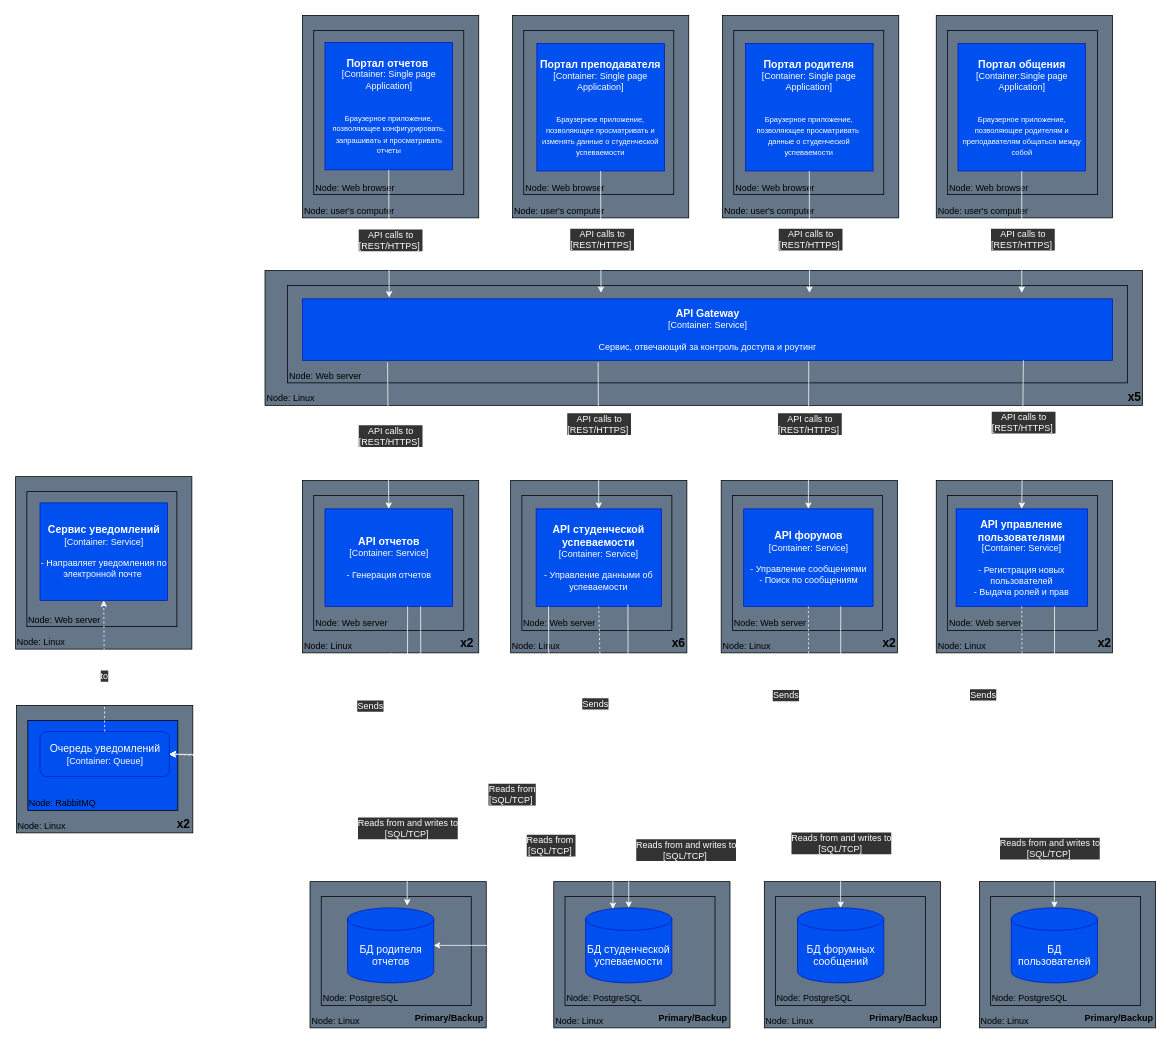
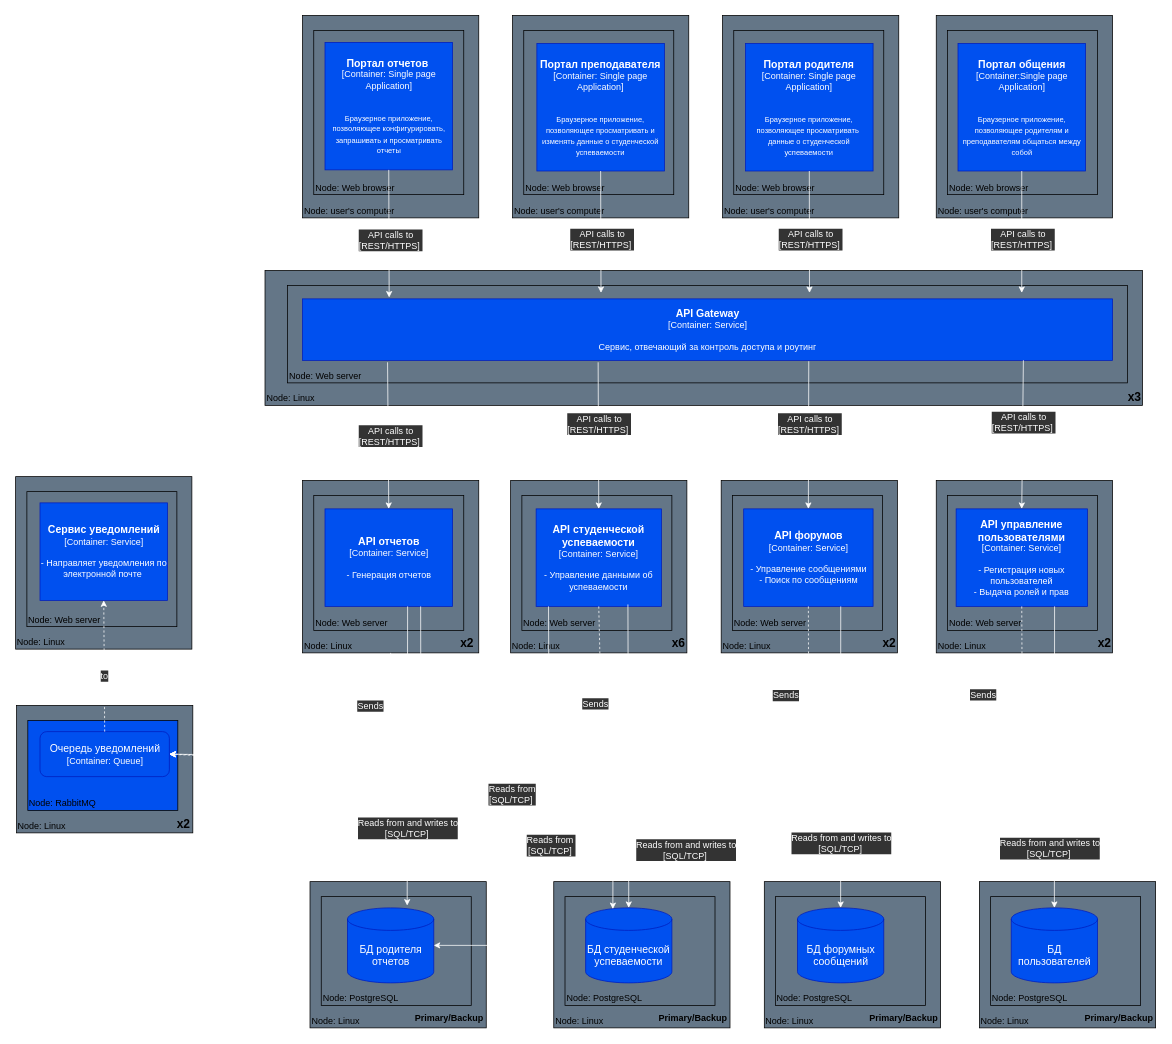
(1135, 397) -> (1135, 397)
